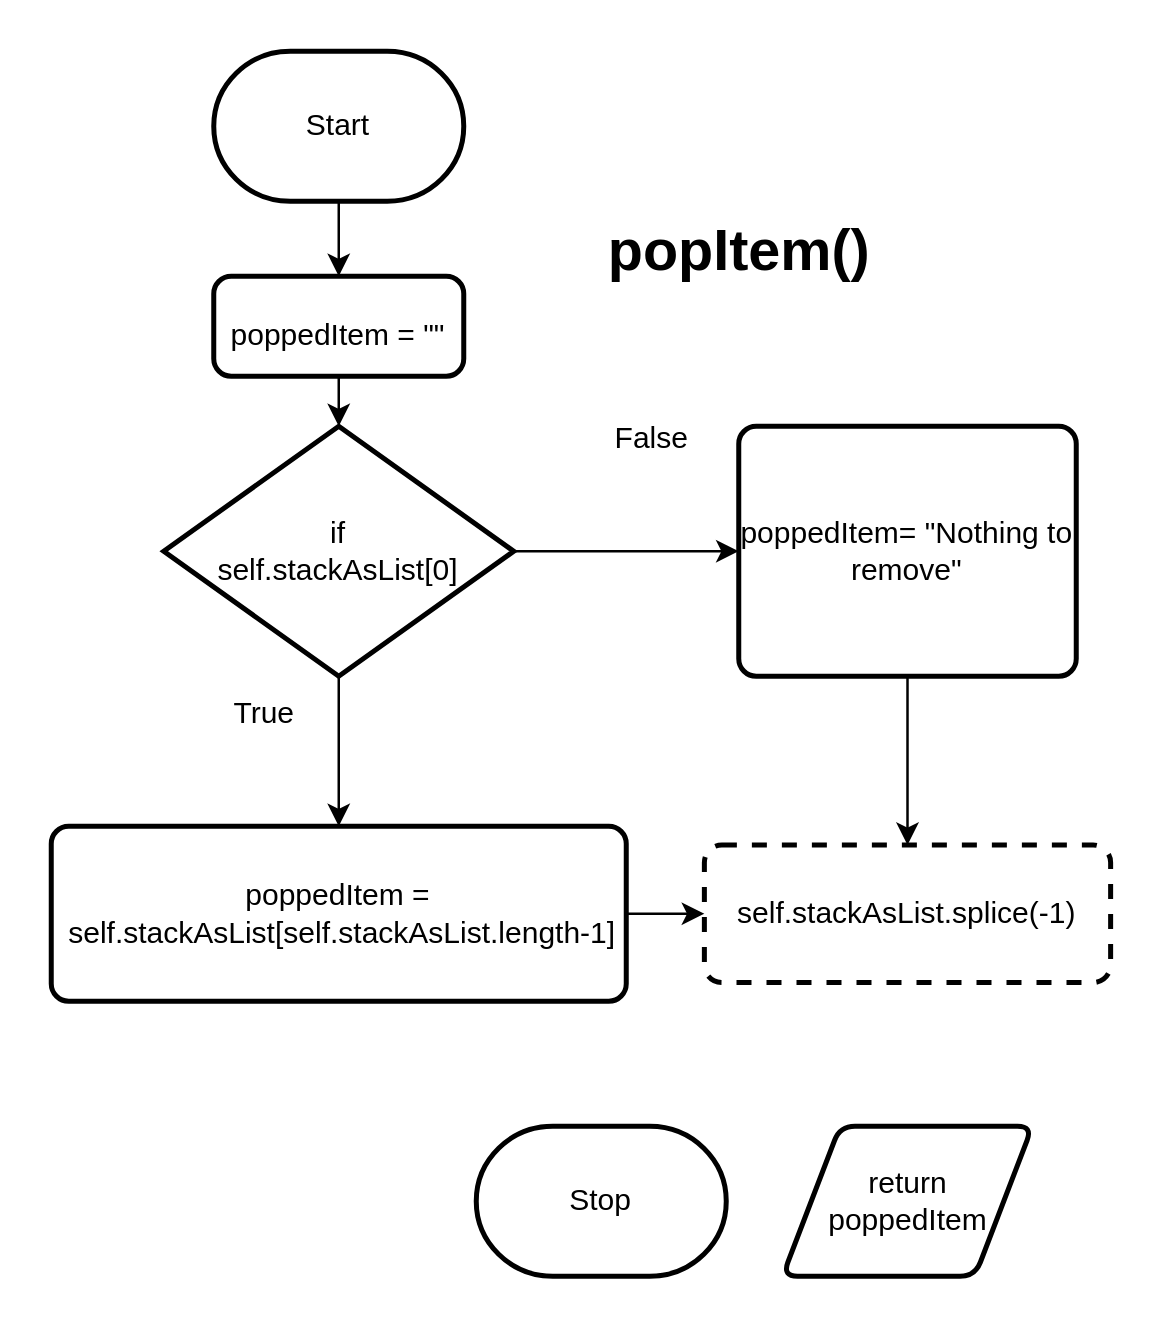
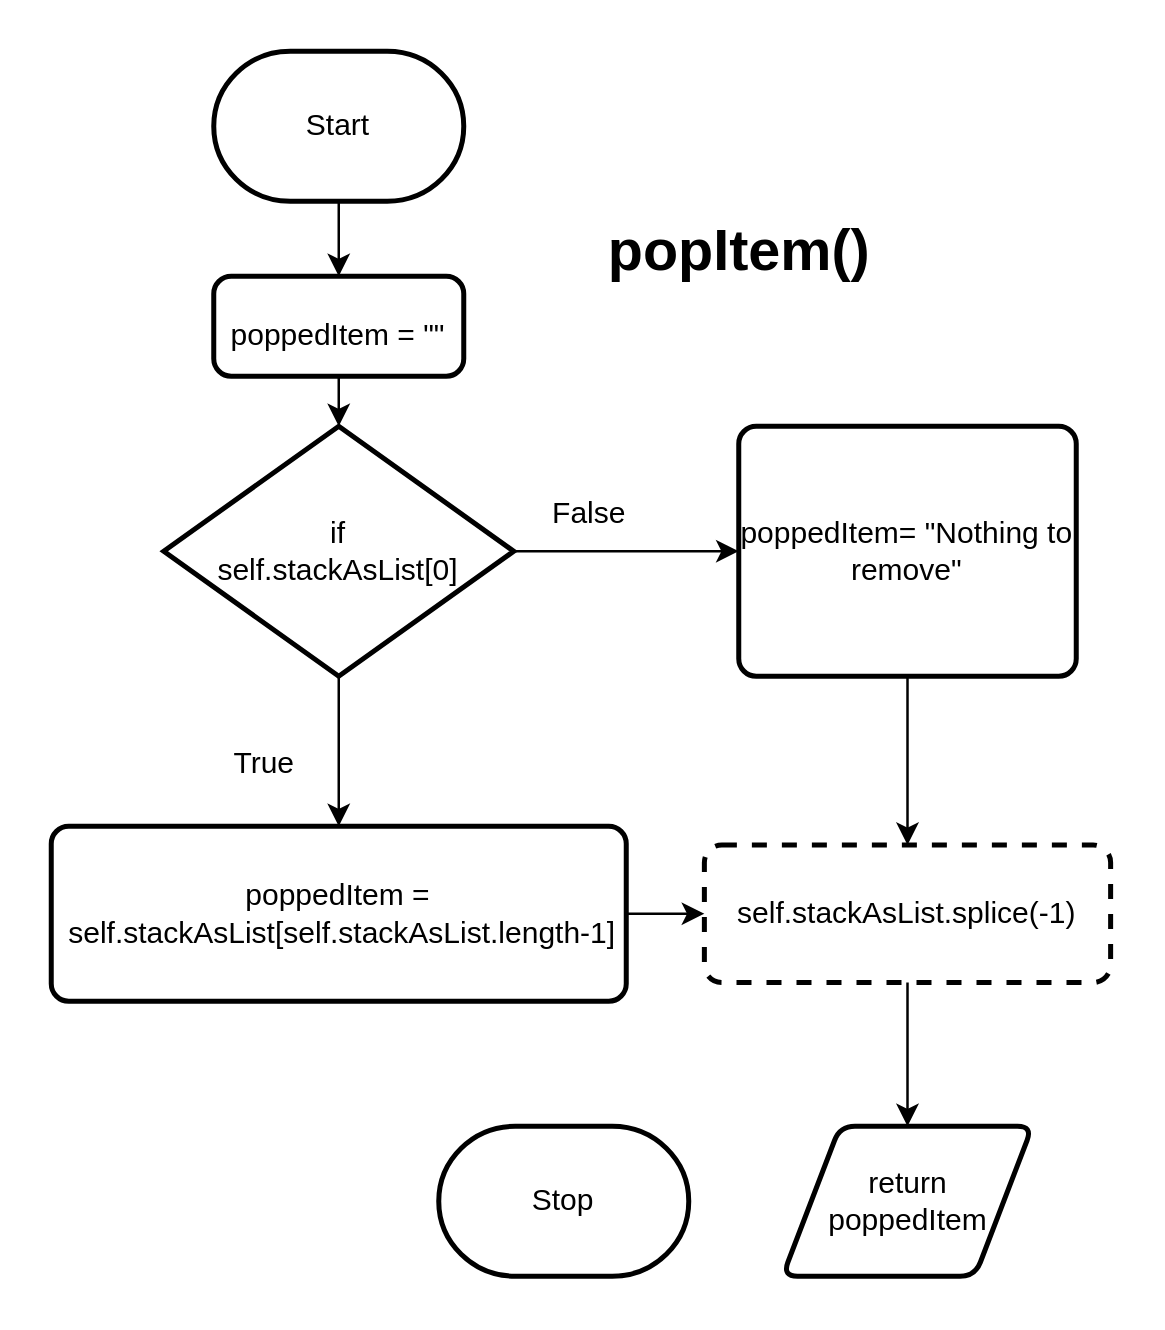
(651, 439) -> (589, 514)
(264, 714) -> (264, 764)
none -> (908, 1046)
(601, 1201) -> (564, 1201)
